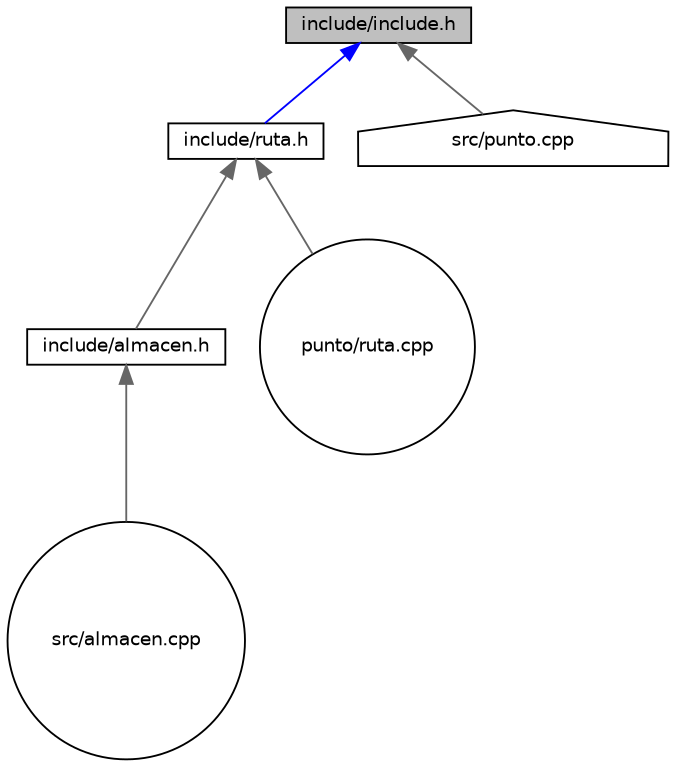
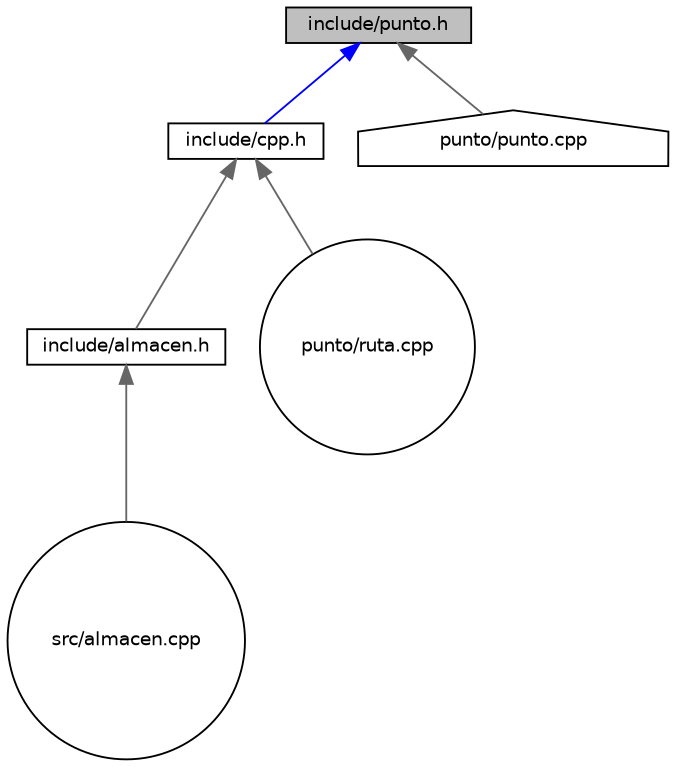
(379, 25) -> (379, 25)
(246, 141) -> (246, 141)
(513, 141) -> (513, 141)
